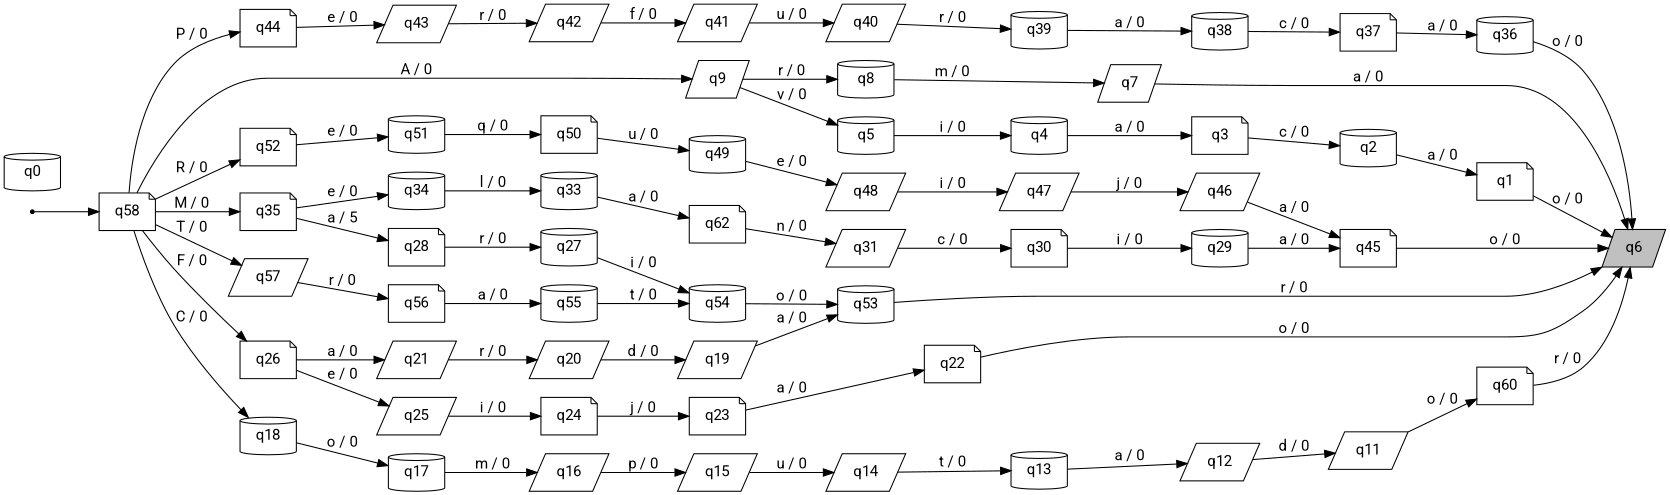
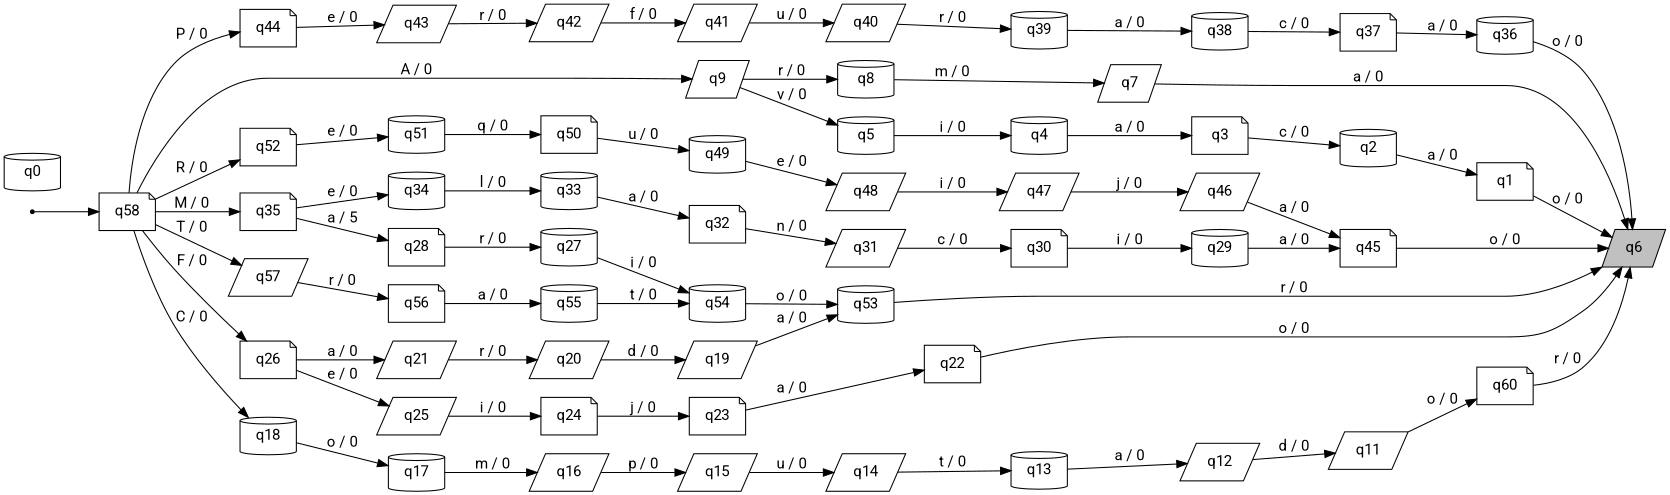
(717, 224) -> (717, 224)
